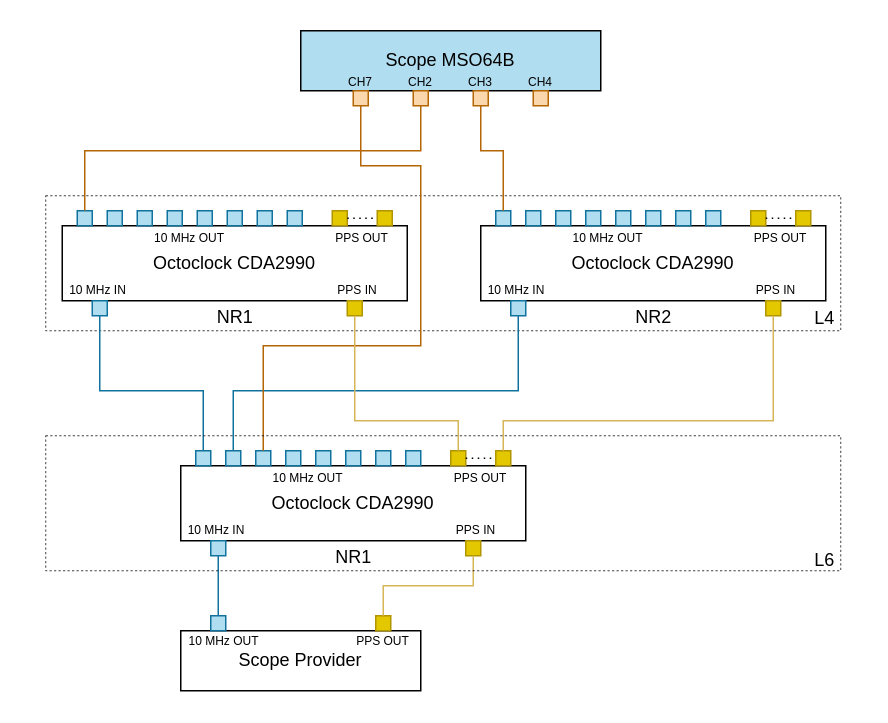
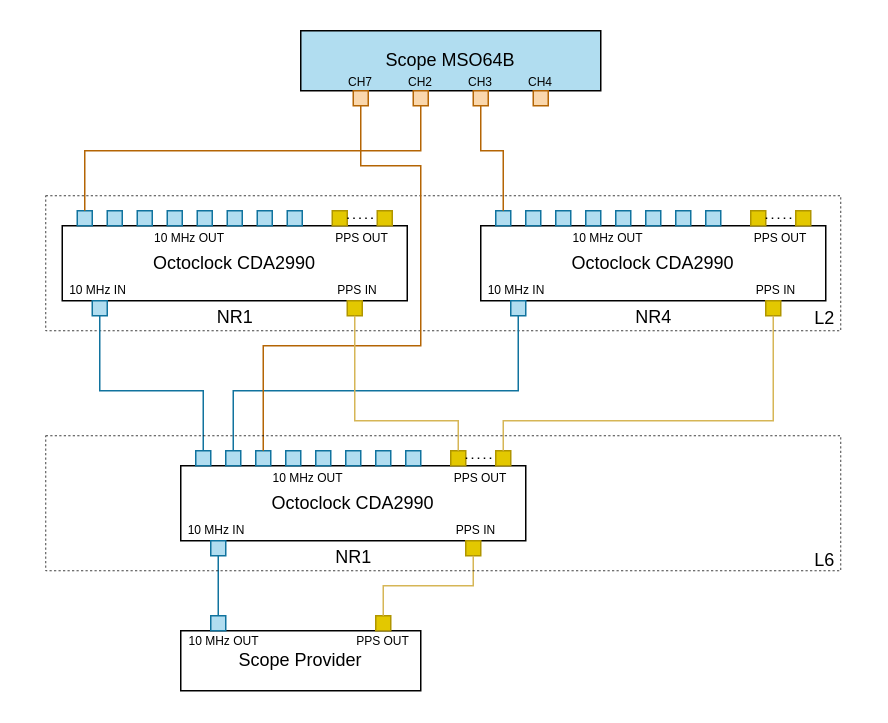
(654, 318) -> (654, 318)
(825, 319) -> (825, 319)
